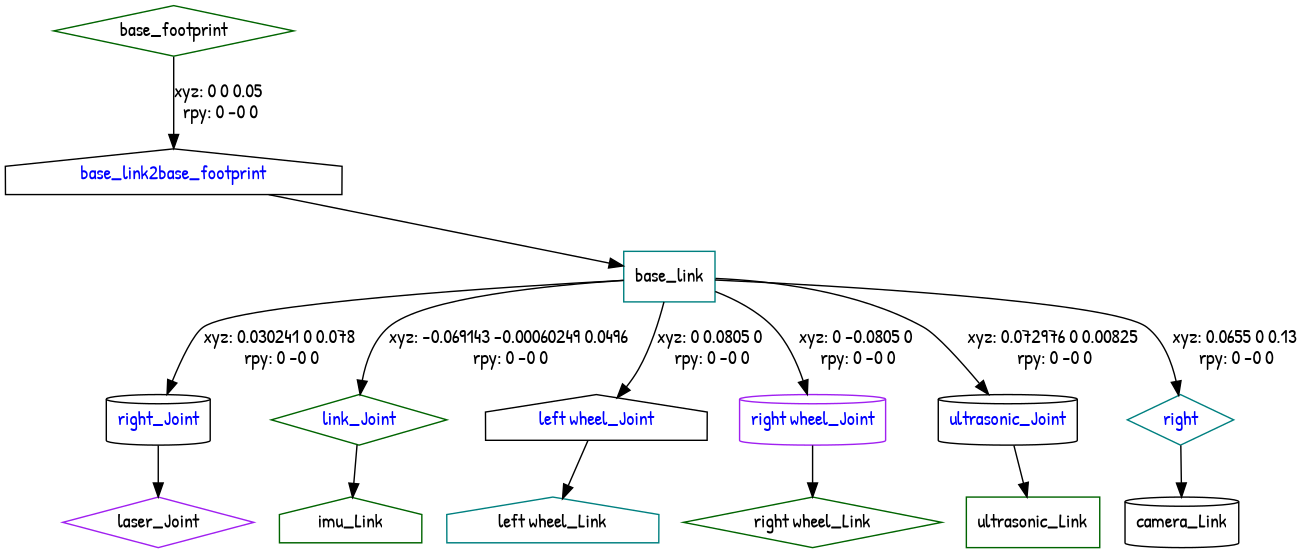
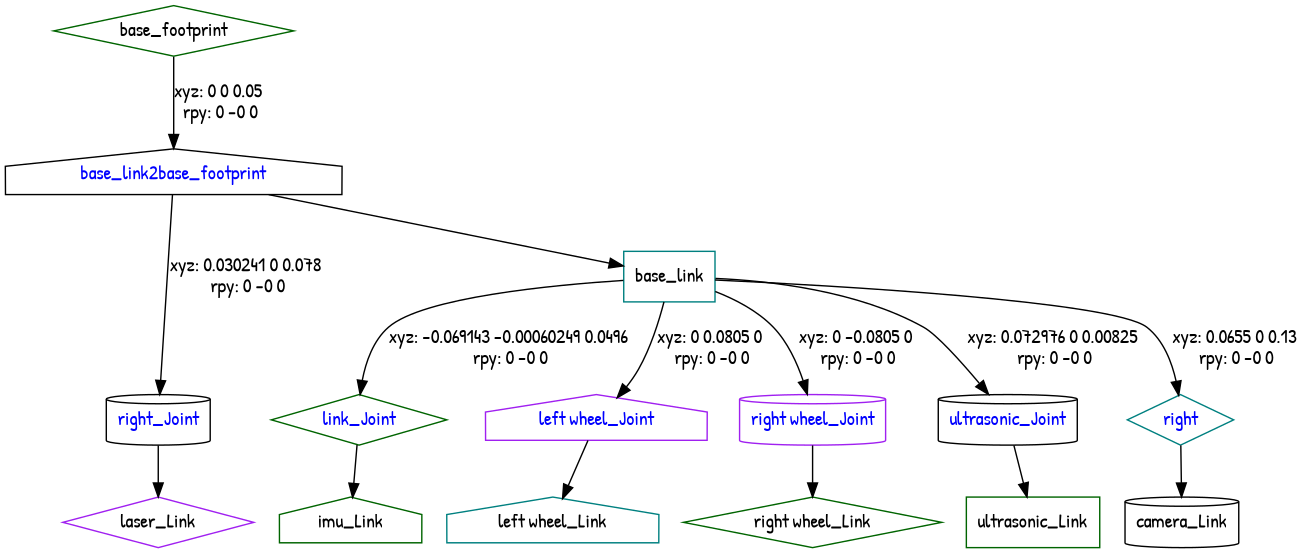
(381, 297) -> (167, 287)
(596, 420) -> (596, 420)
(158, 522) -> (158, 522)
